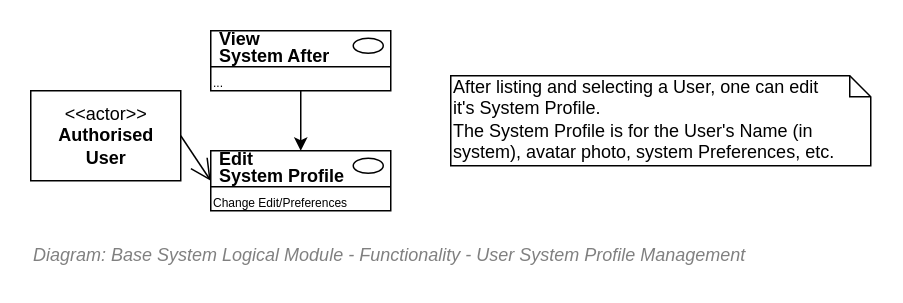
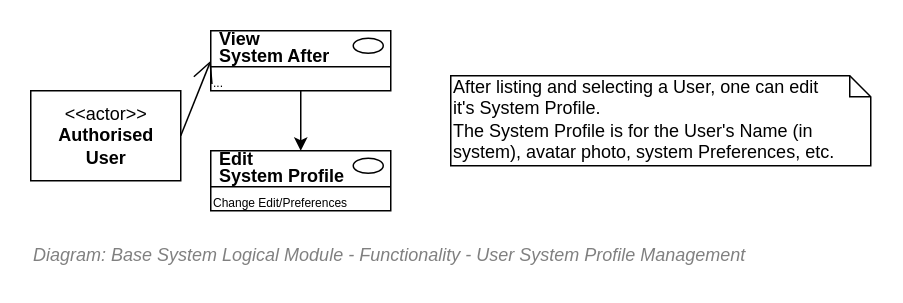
none -> (195, 99)
(195, 157) -> none
